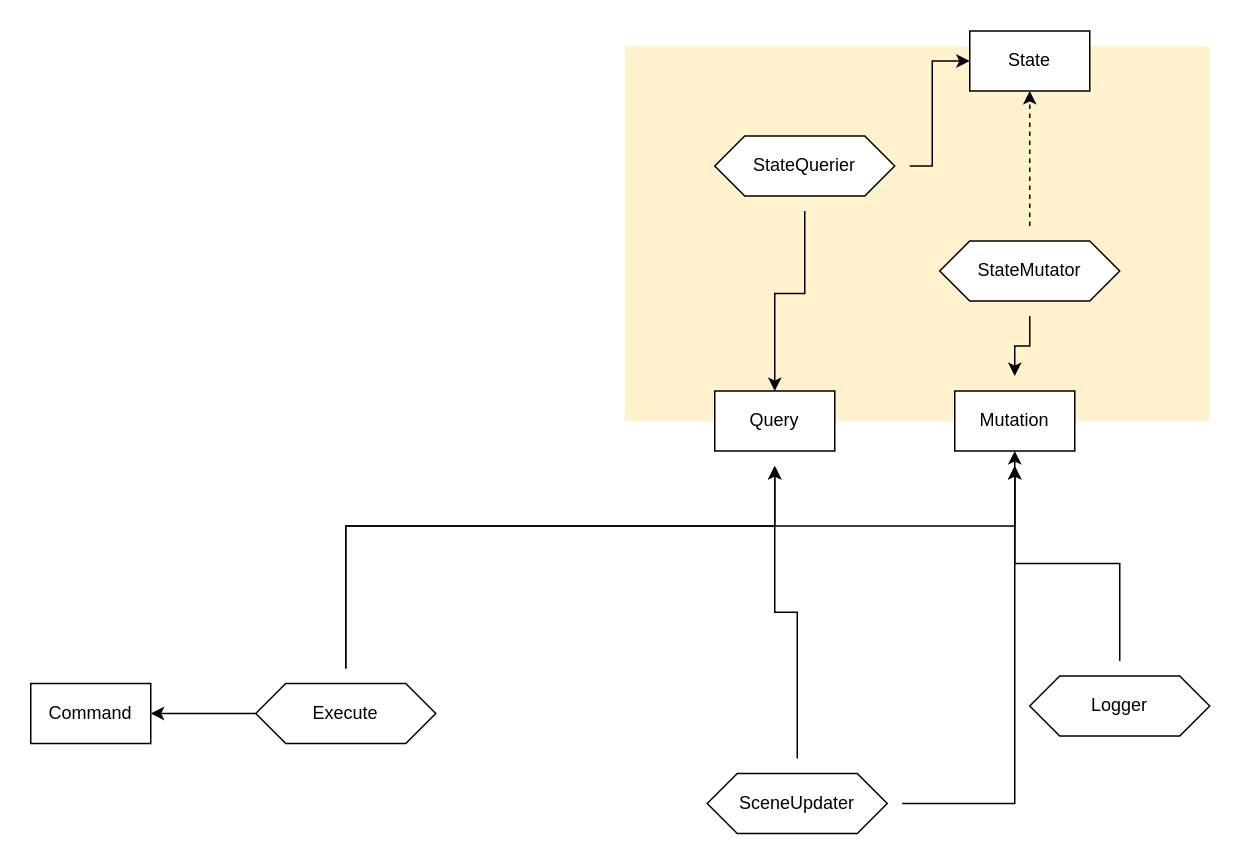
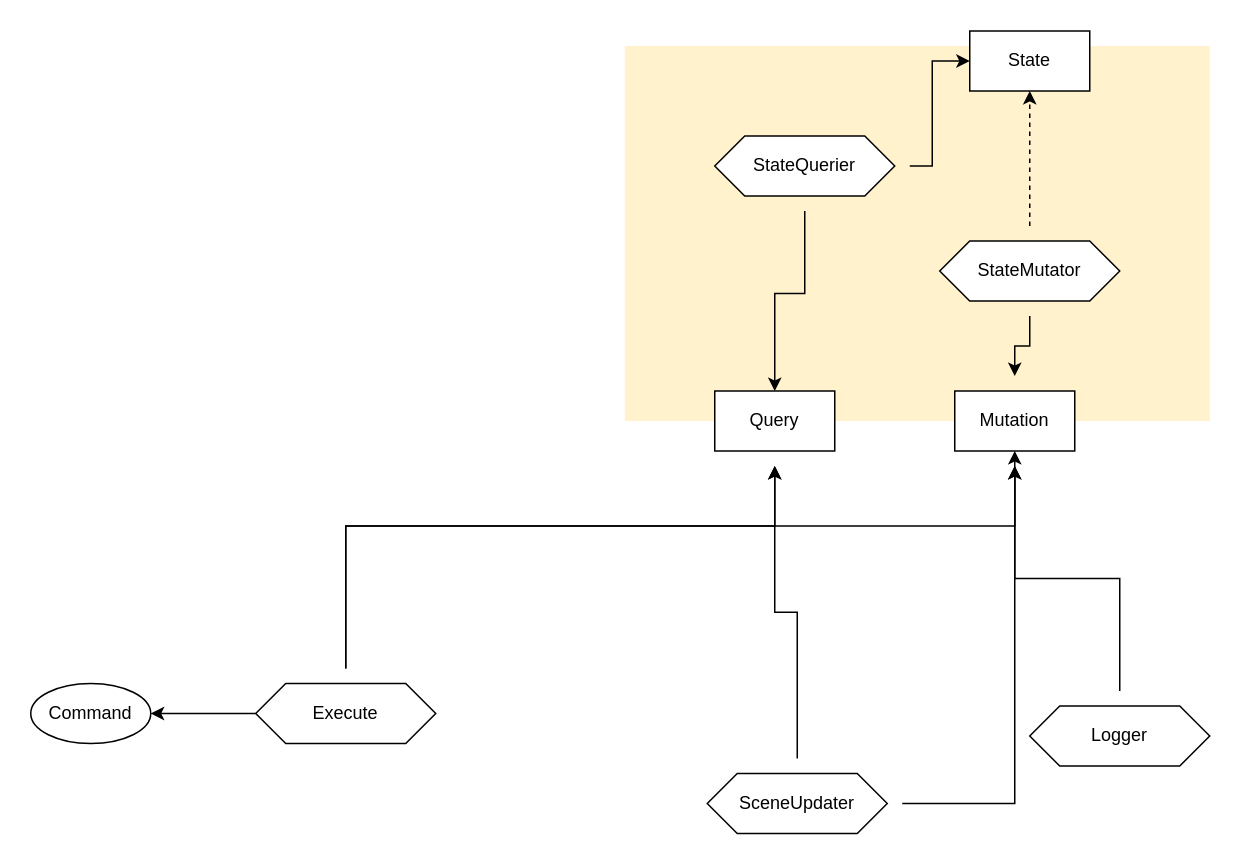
(1120, 706) -> (1120, 736)
(91, 713) -> (91, 713)
